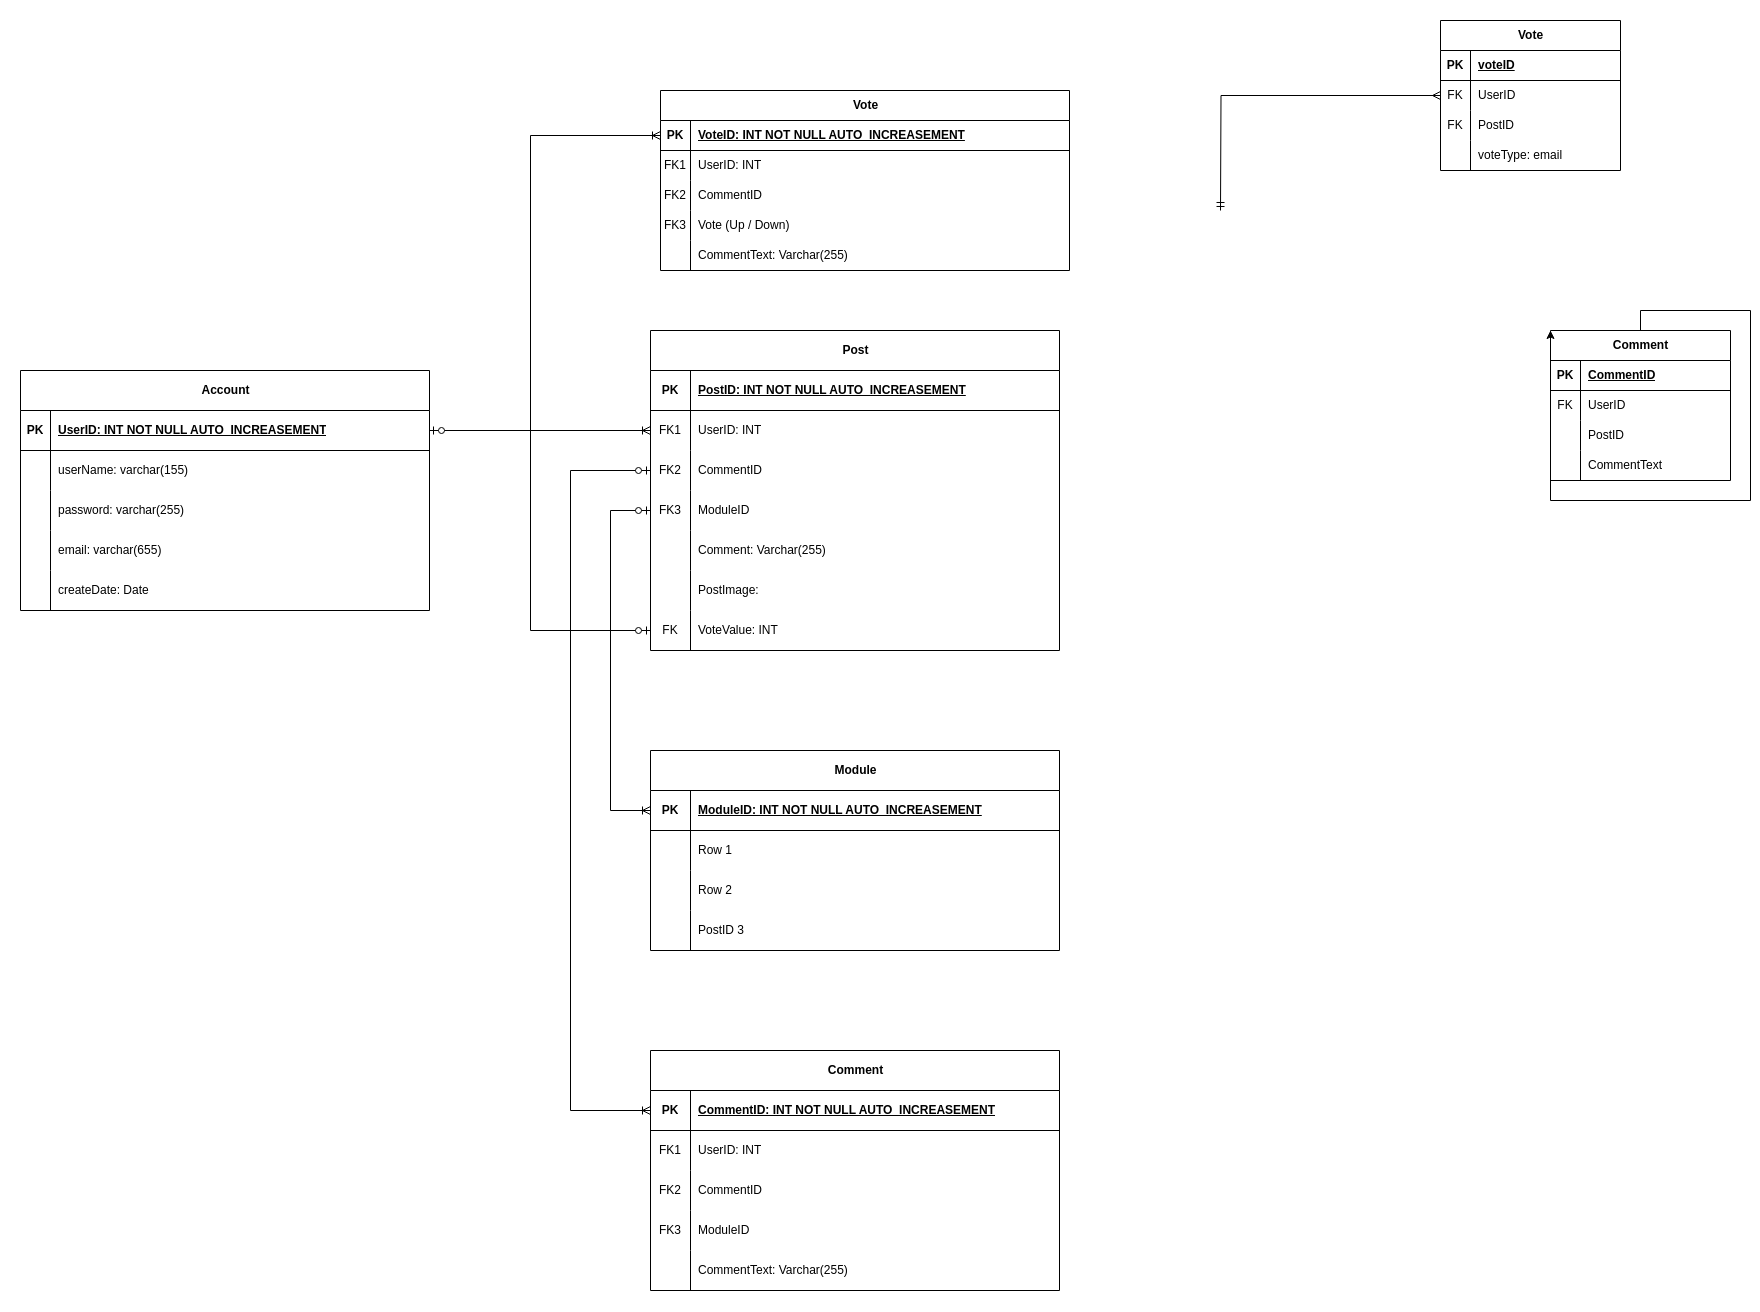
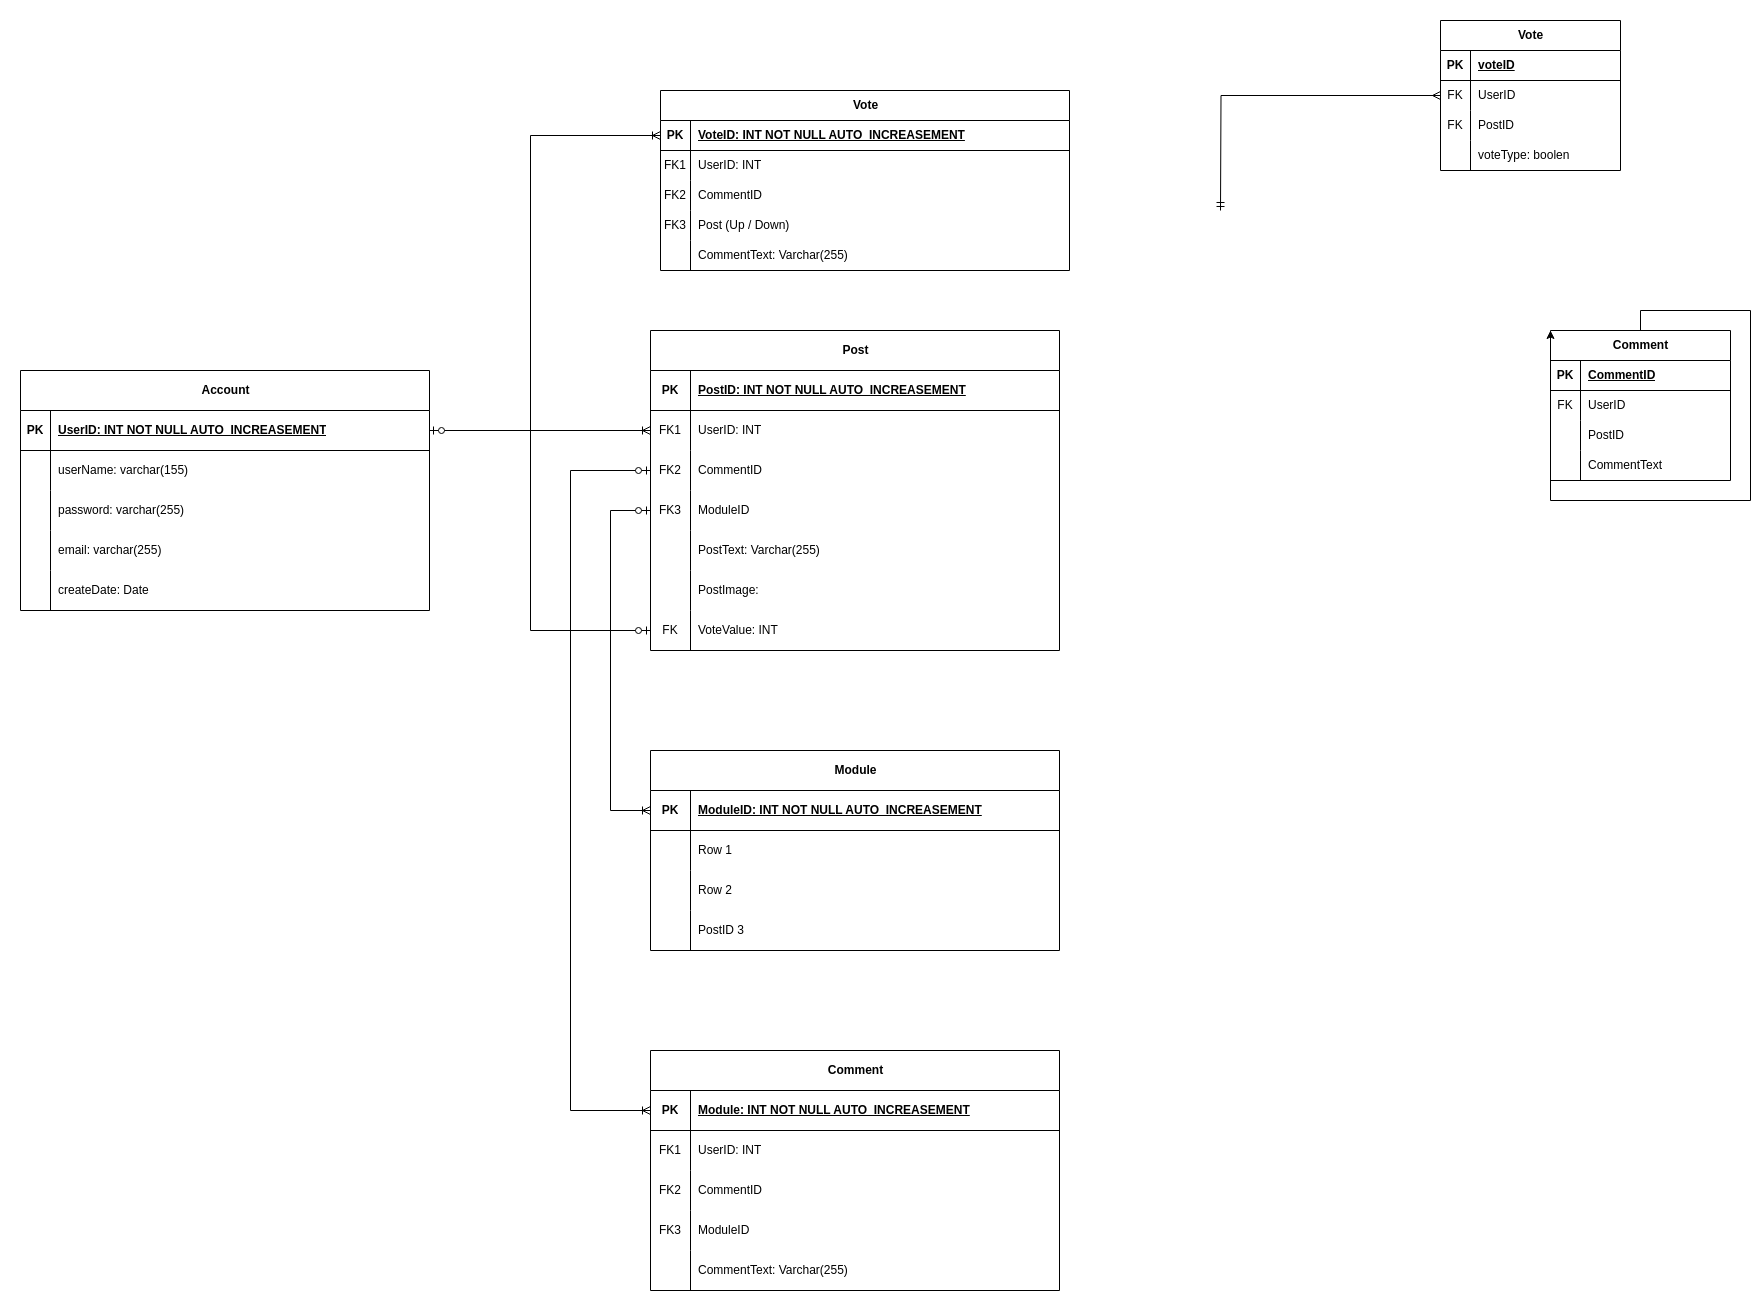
(1523, 156) -> (1528, 156)
(748, 226) -> (748, 226)
(116, 551) -> (116, 551)
(766, 551) -> (769, 551)
(828, 1111) -> (817, 1111)
